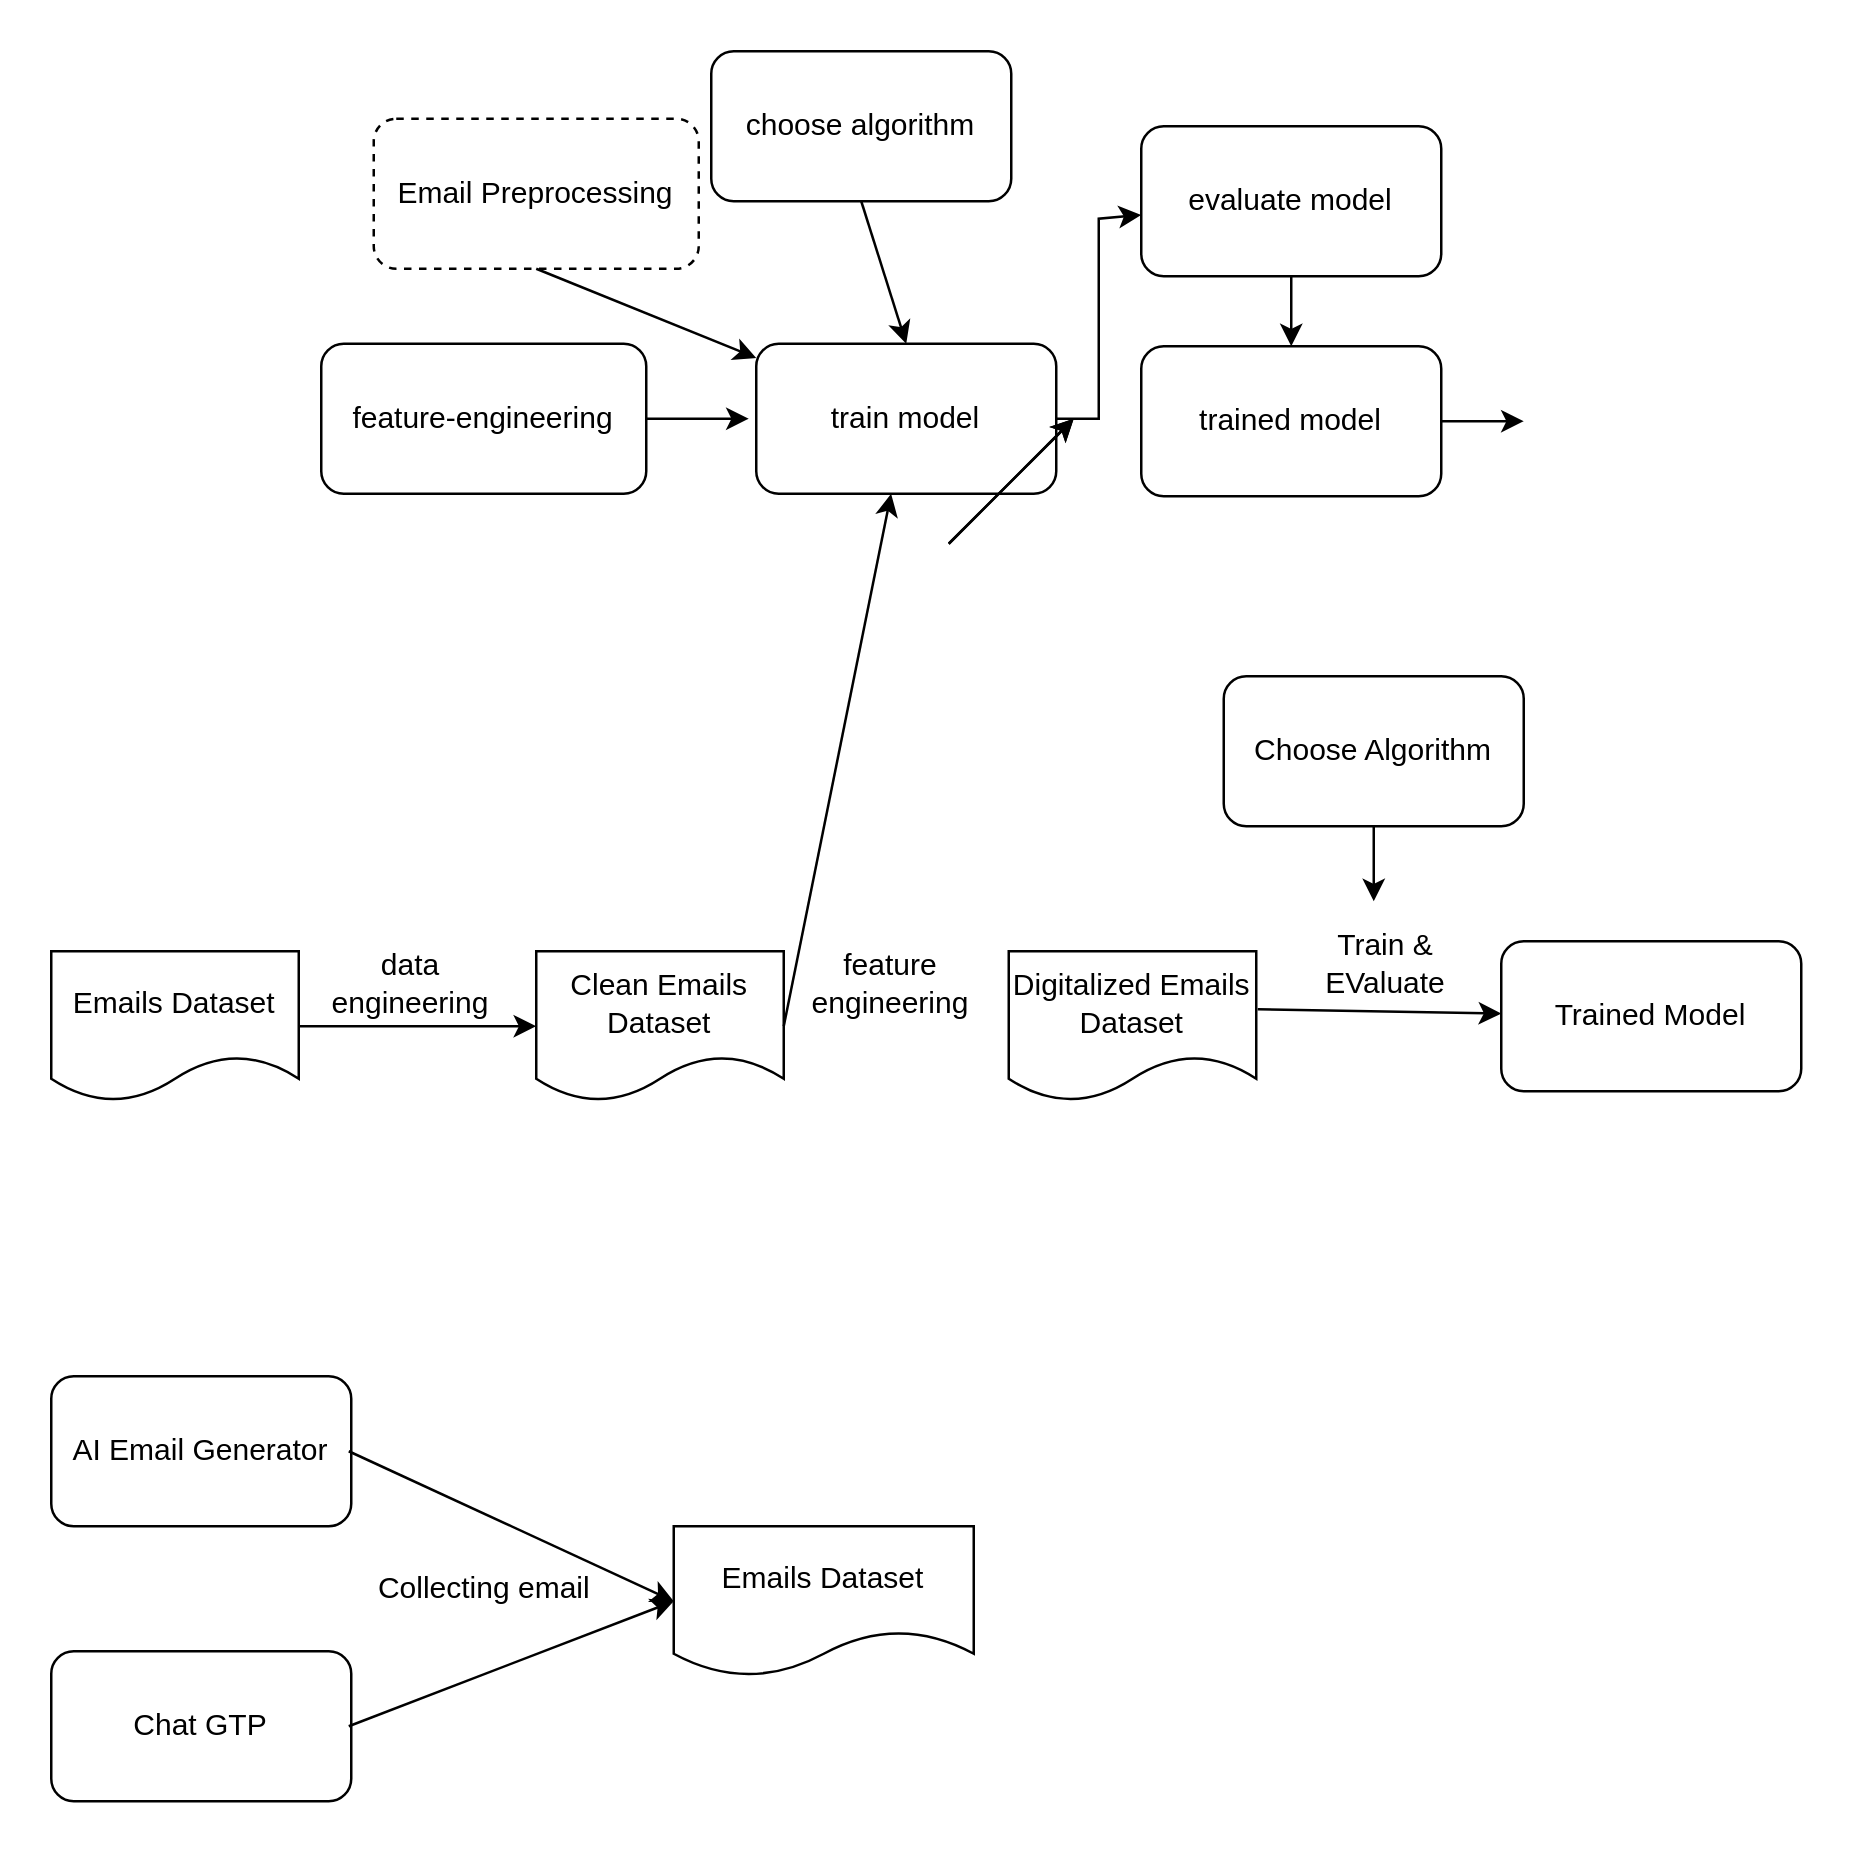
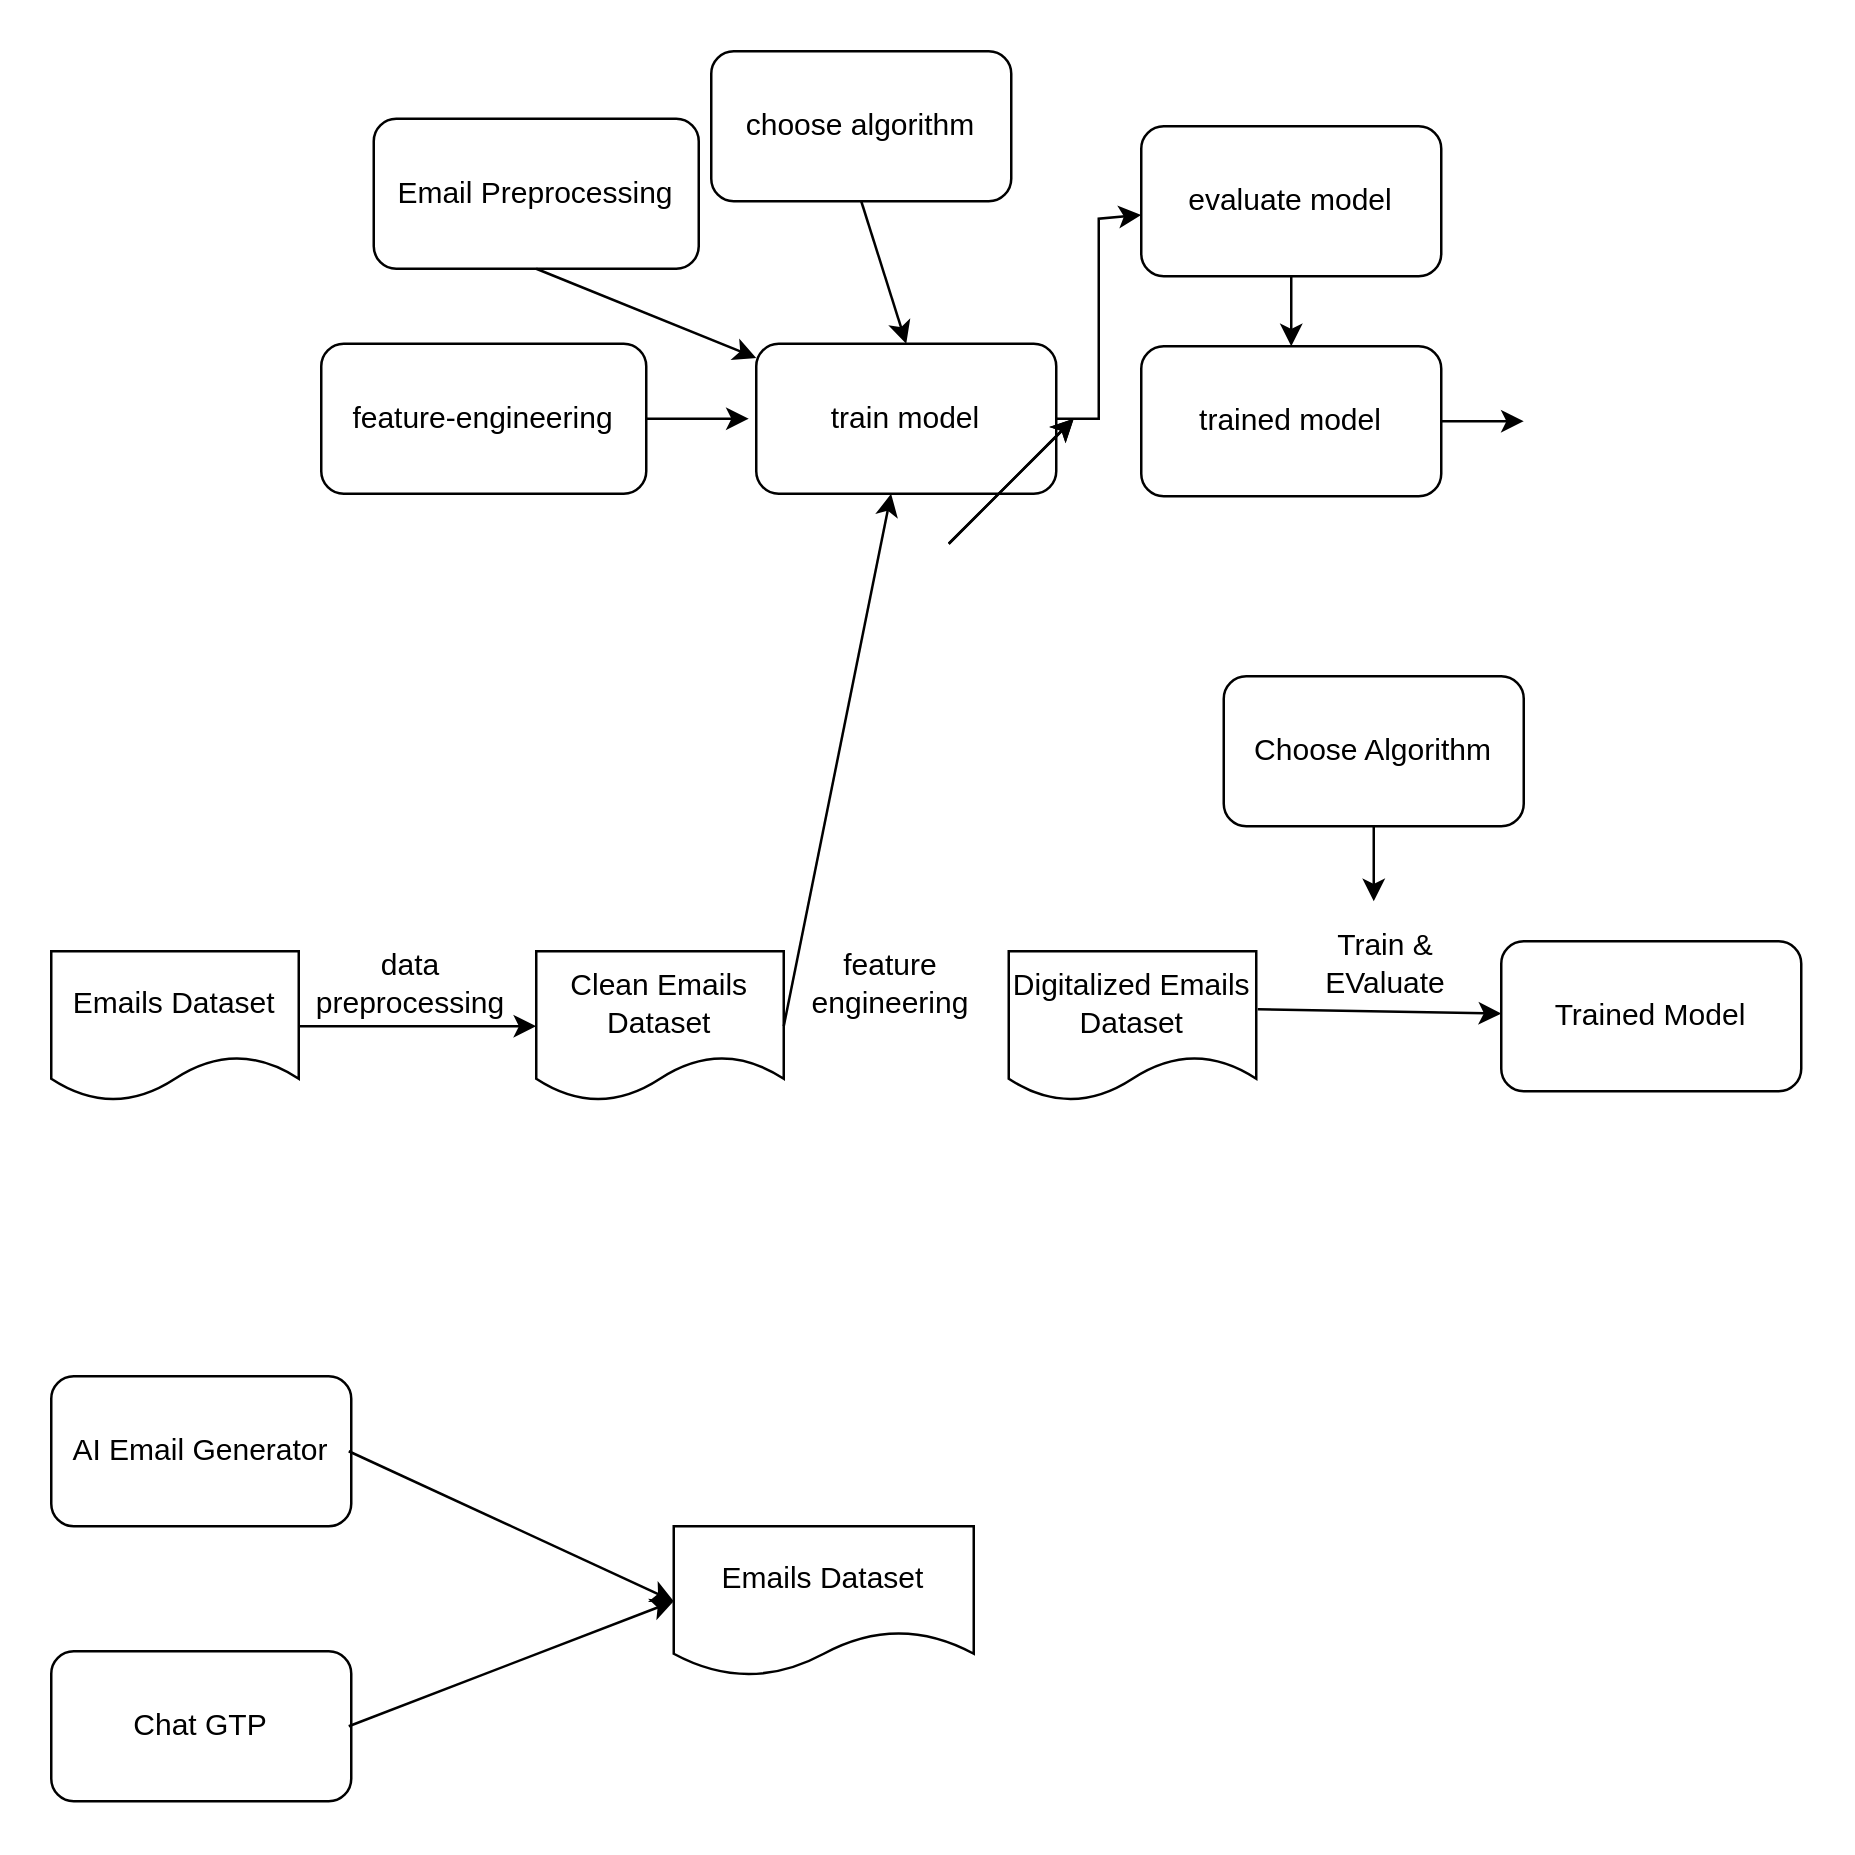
(536, 194) -> (536, 194)
(411, 984) -> (411, 984)
(484, 1589) -> none
